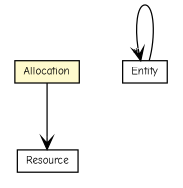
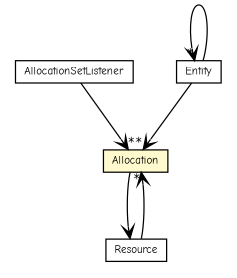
none -> (74, 72)
none -> (171, 111)
none -> (144, 212)
